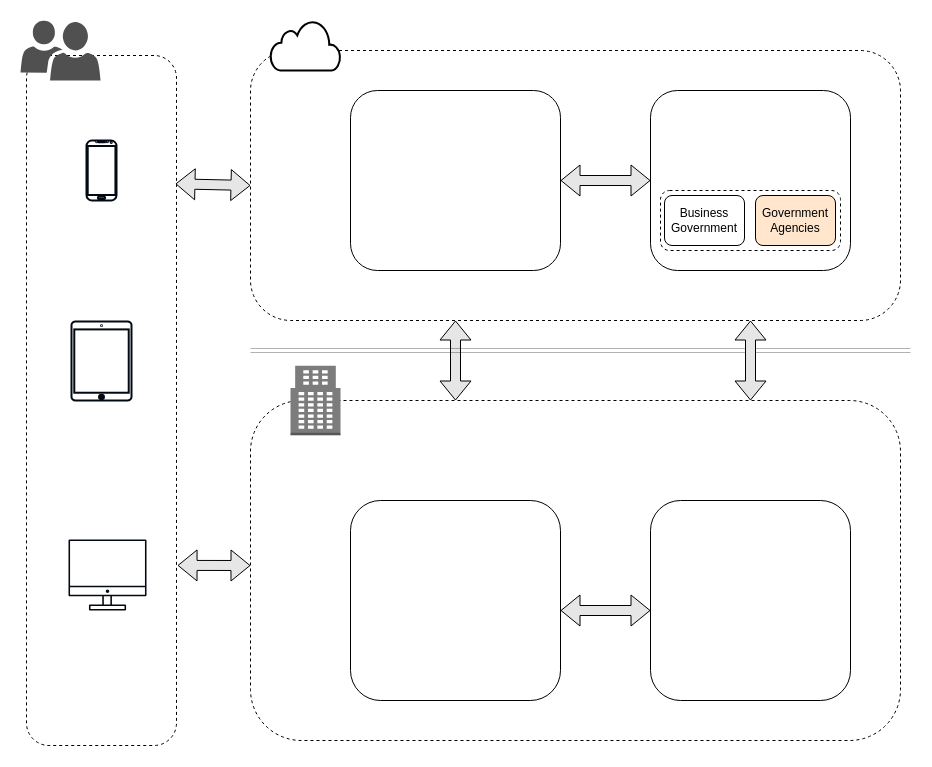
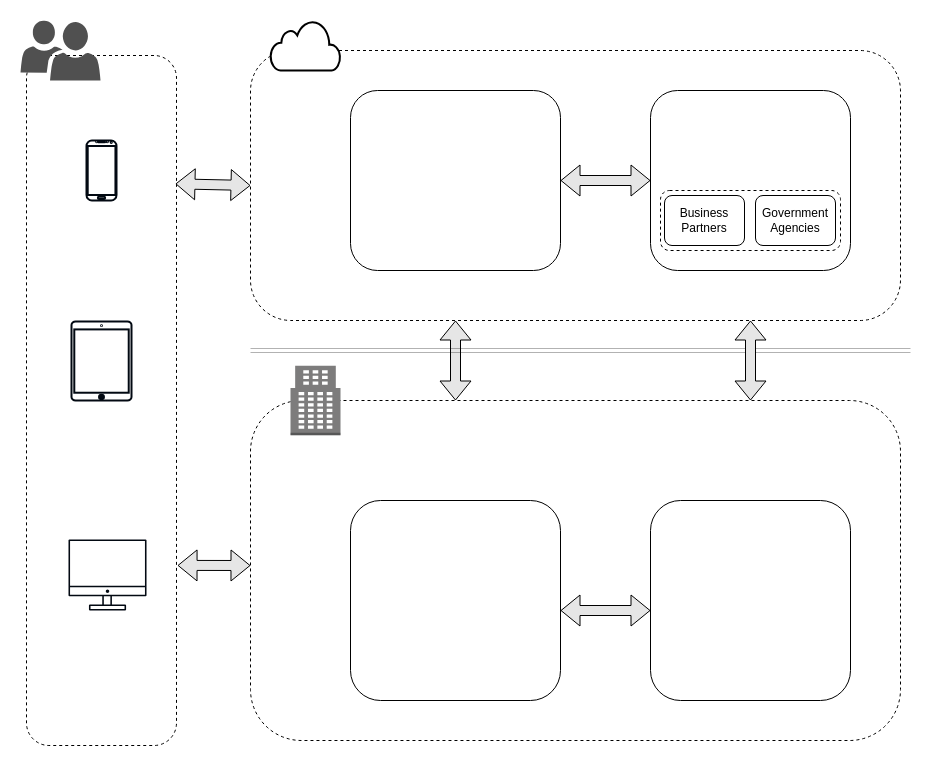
(705, 221) -> (705, 221)
(796, 221) -> (796, 221)
